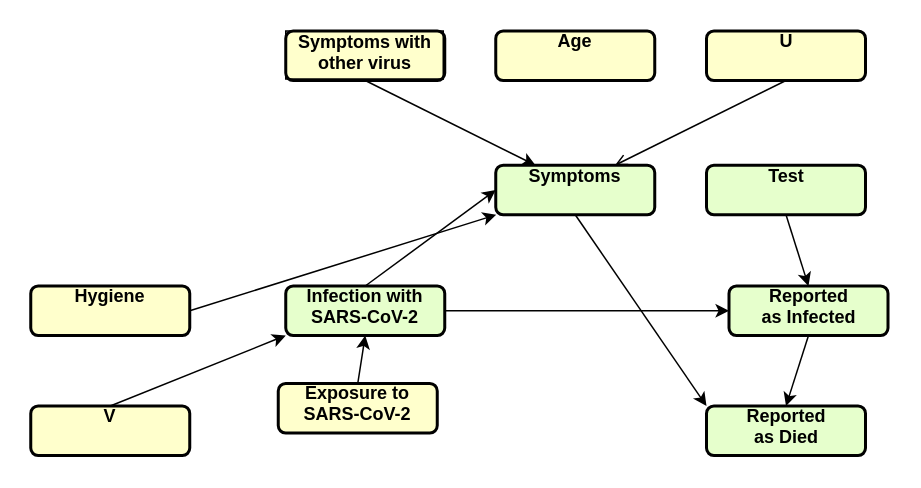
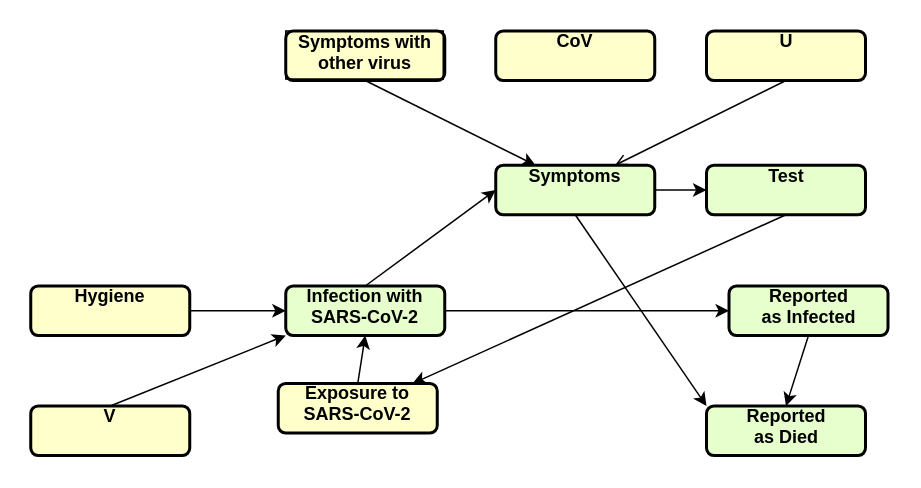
(575, 31) -> (575, 31)
none -> (676, 190)
(796, 245) -> (682, 261)
(309, 273) -> (233, 311)
